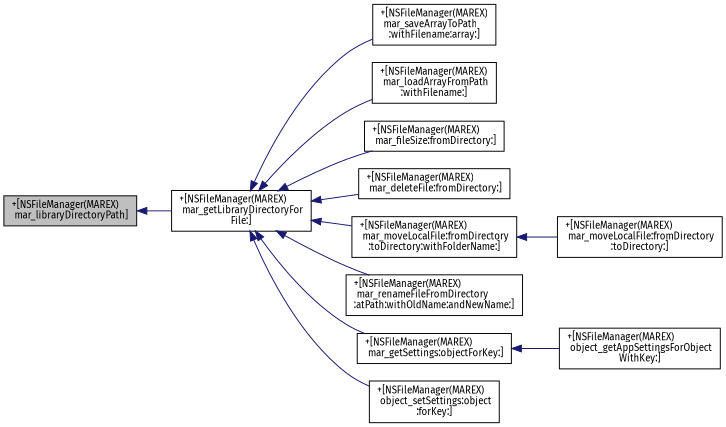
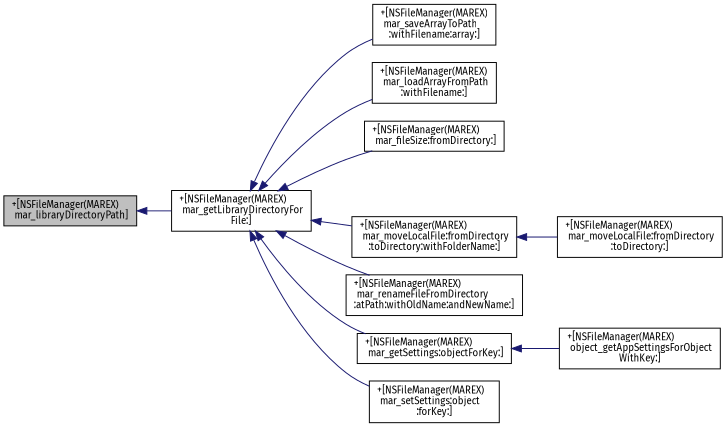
(434, 184) -> none
(434, 402) -> (434, 402)
